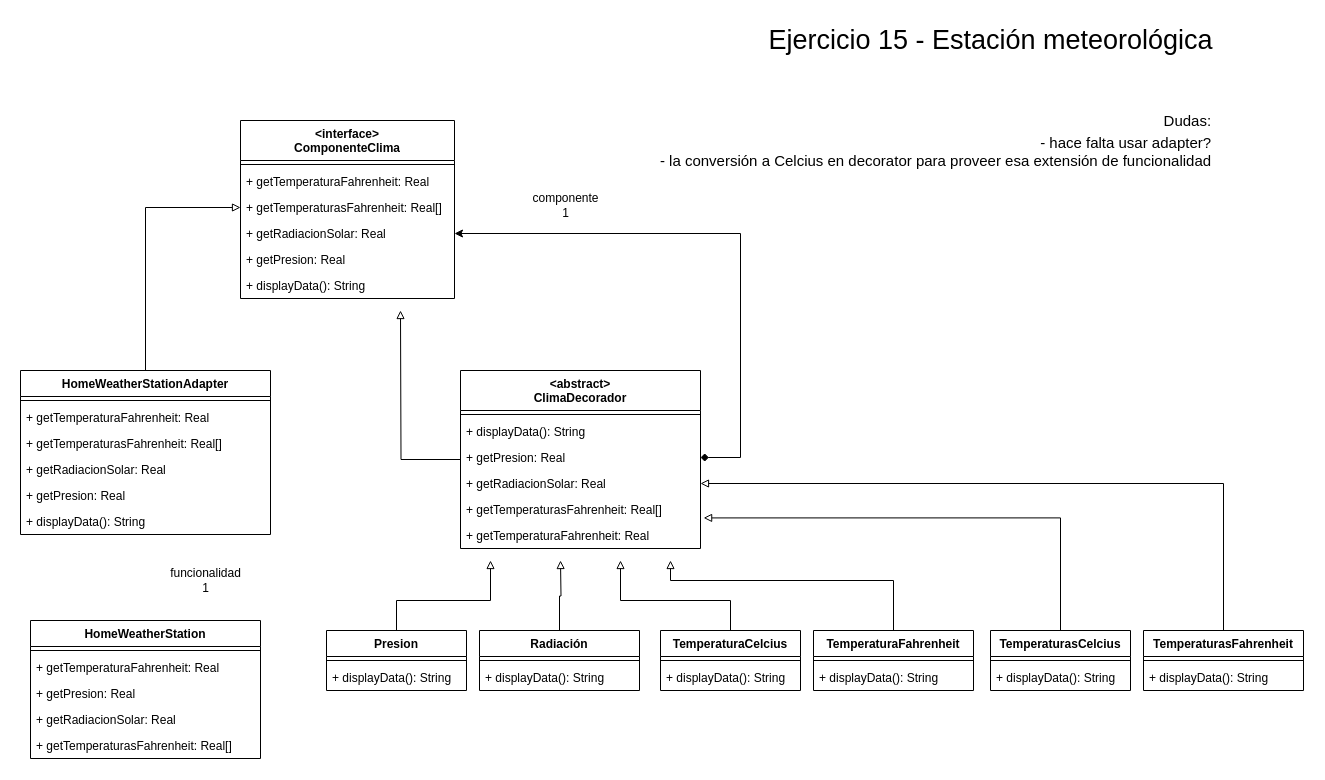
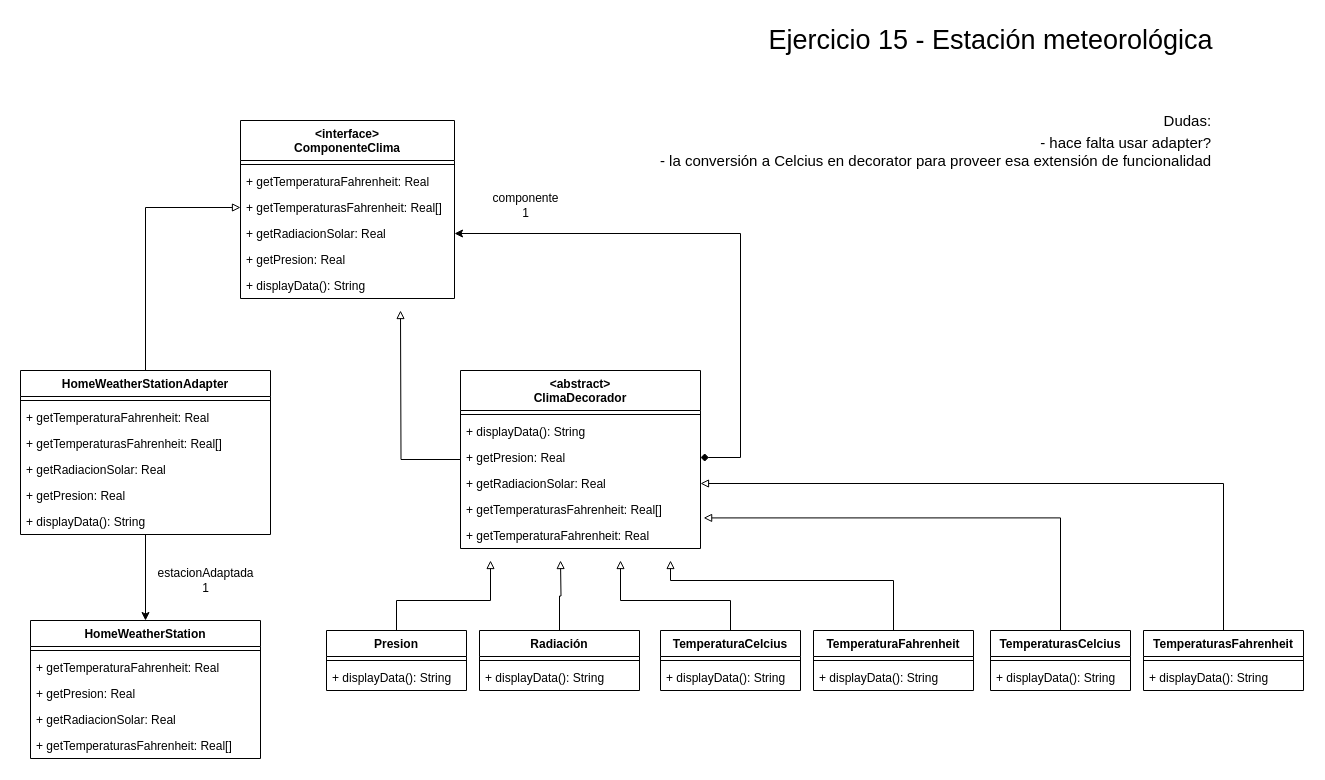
(566, 206) -> (526, 206)
none -> (146, 575)
(206, 581) -> (206, 581)
